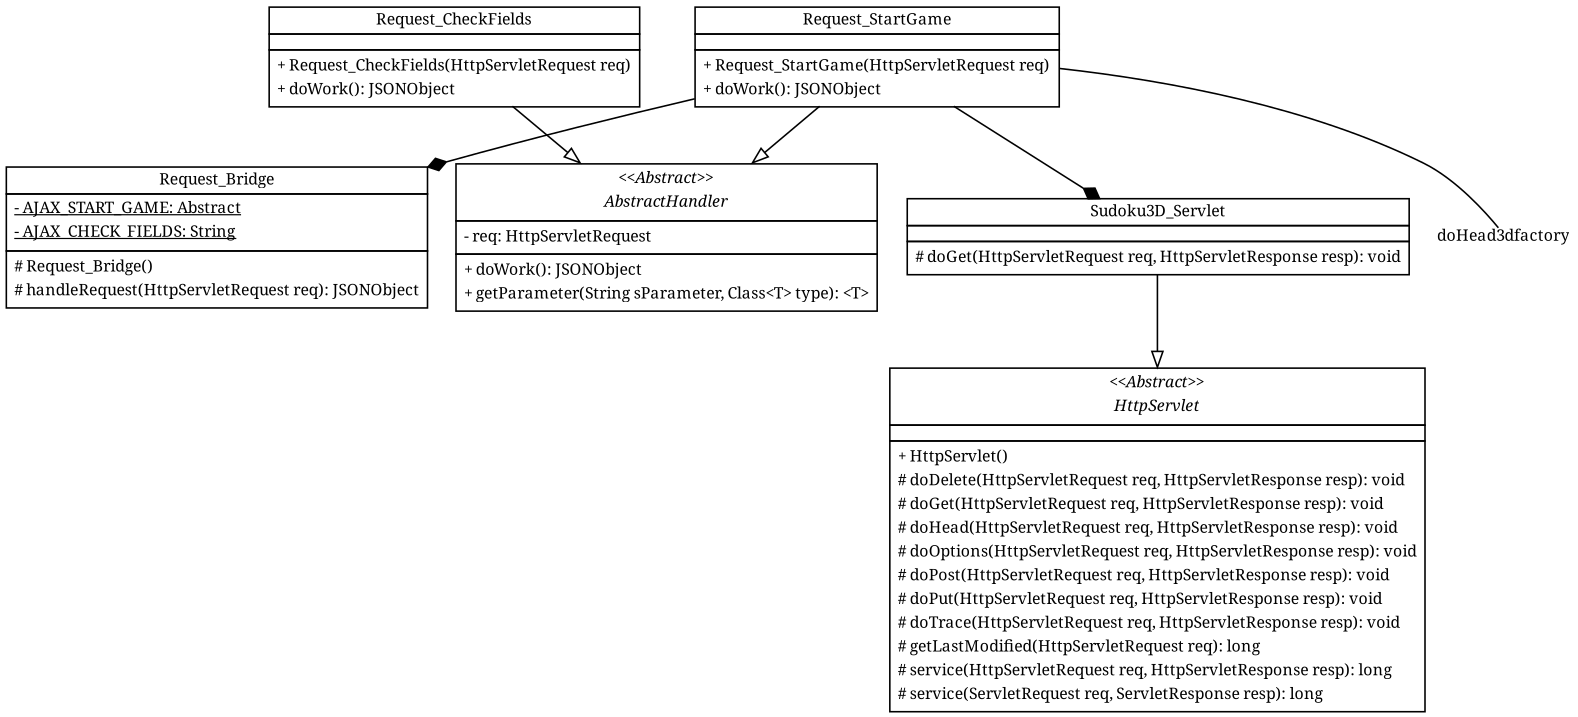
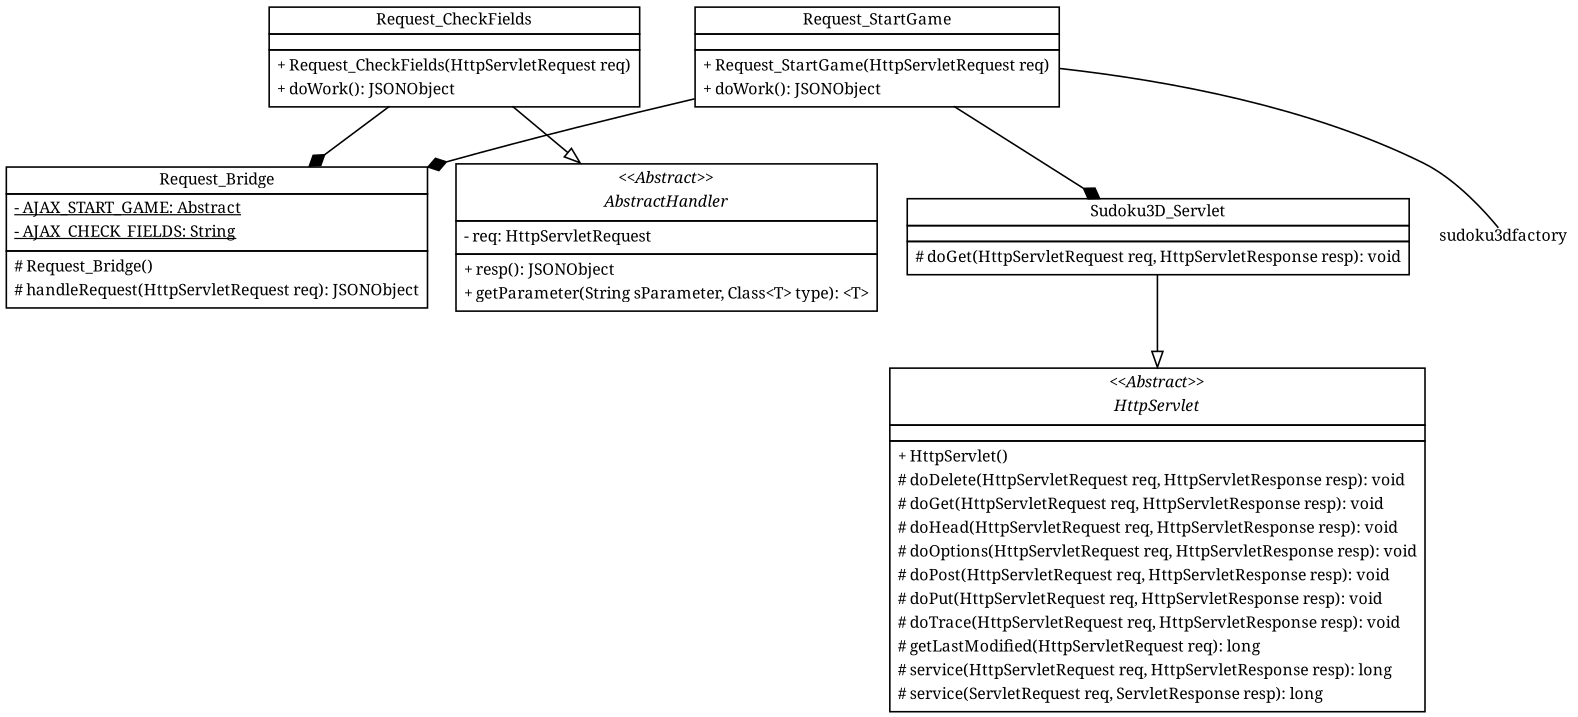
(792, 129) -> none
none -> (357, 131)
(1504, 237) -> (1504, 237)
(553, 270) -> (540, 270)
